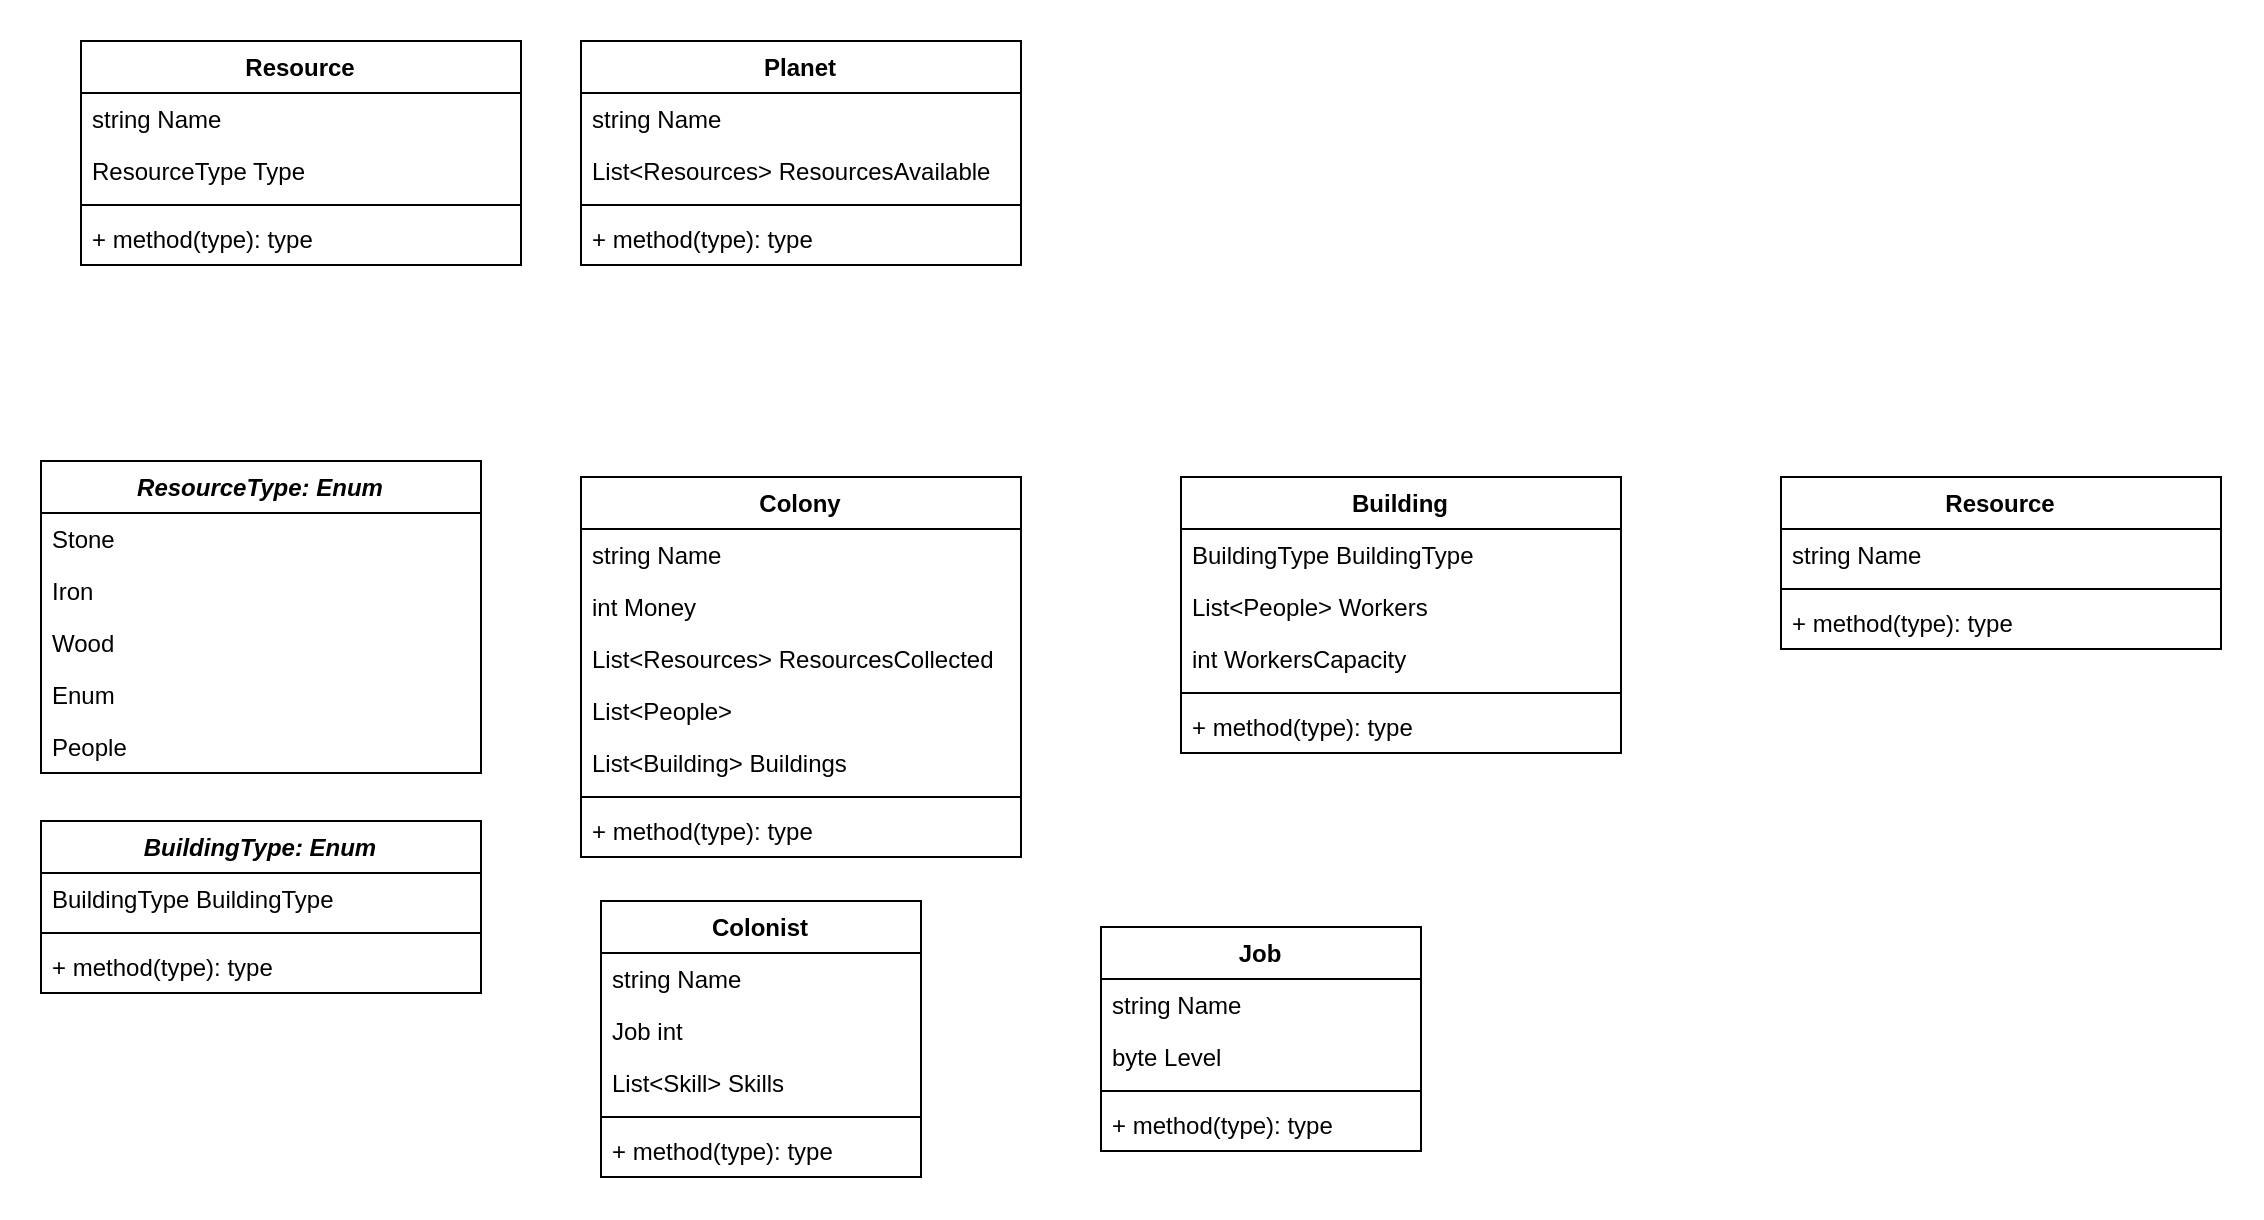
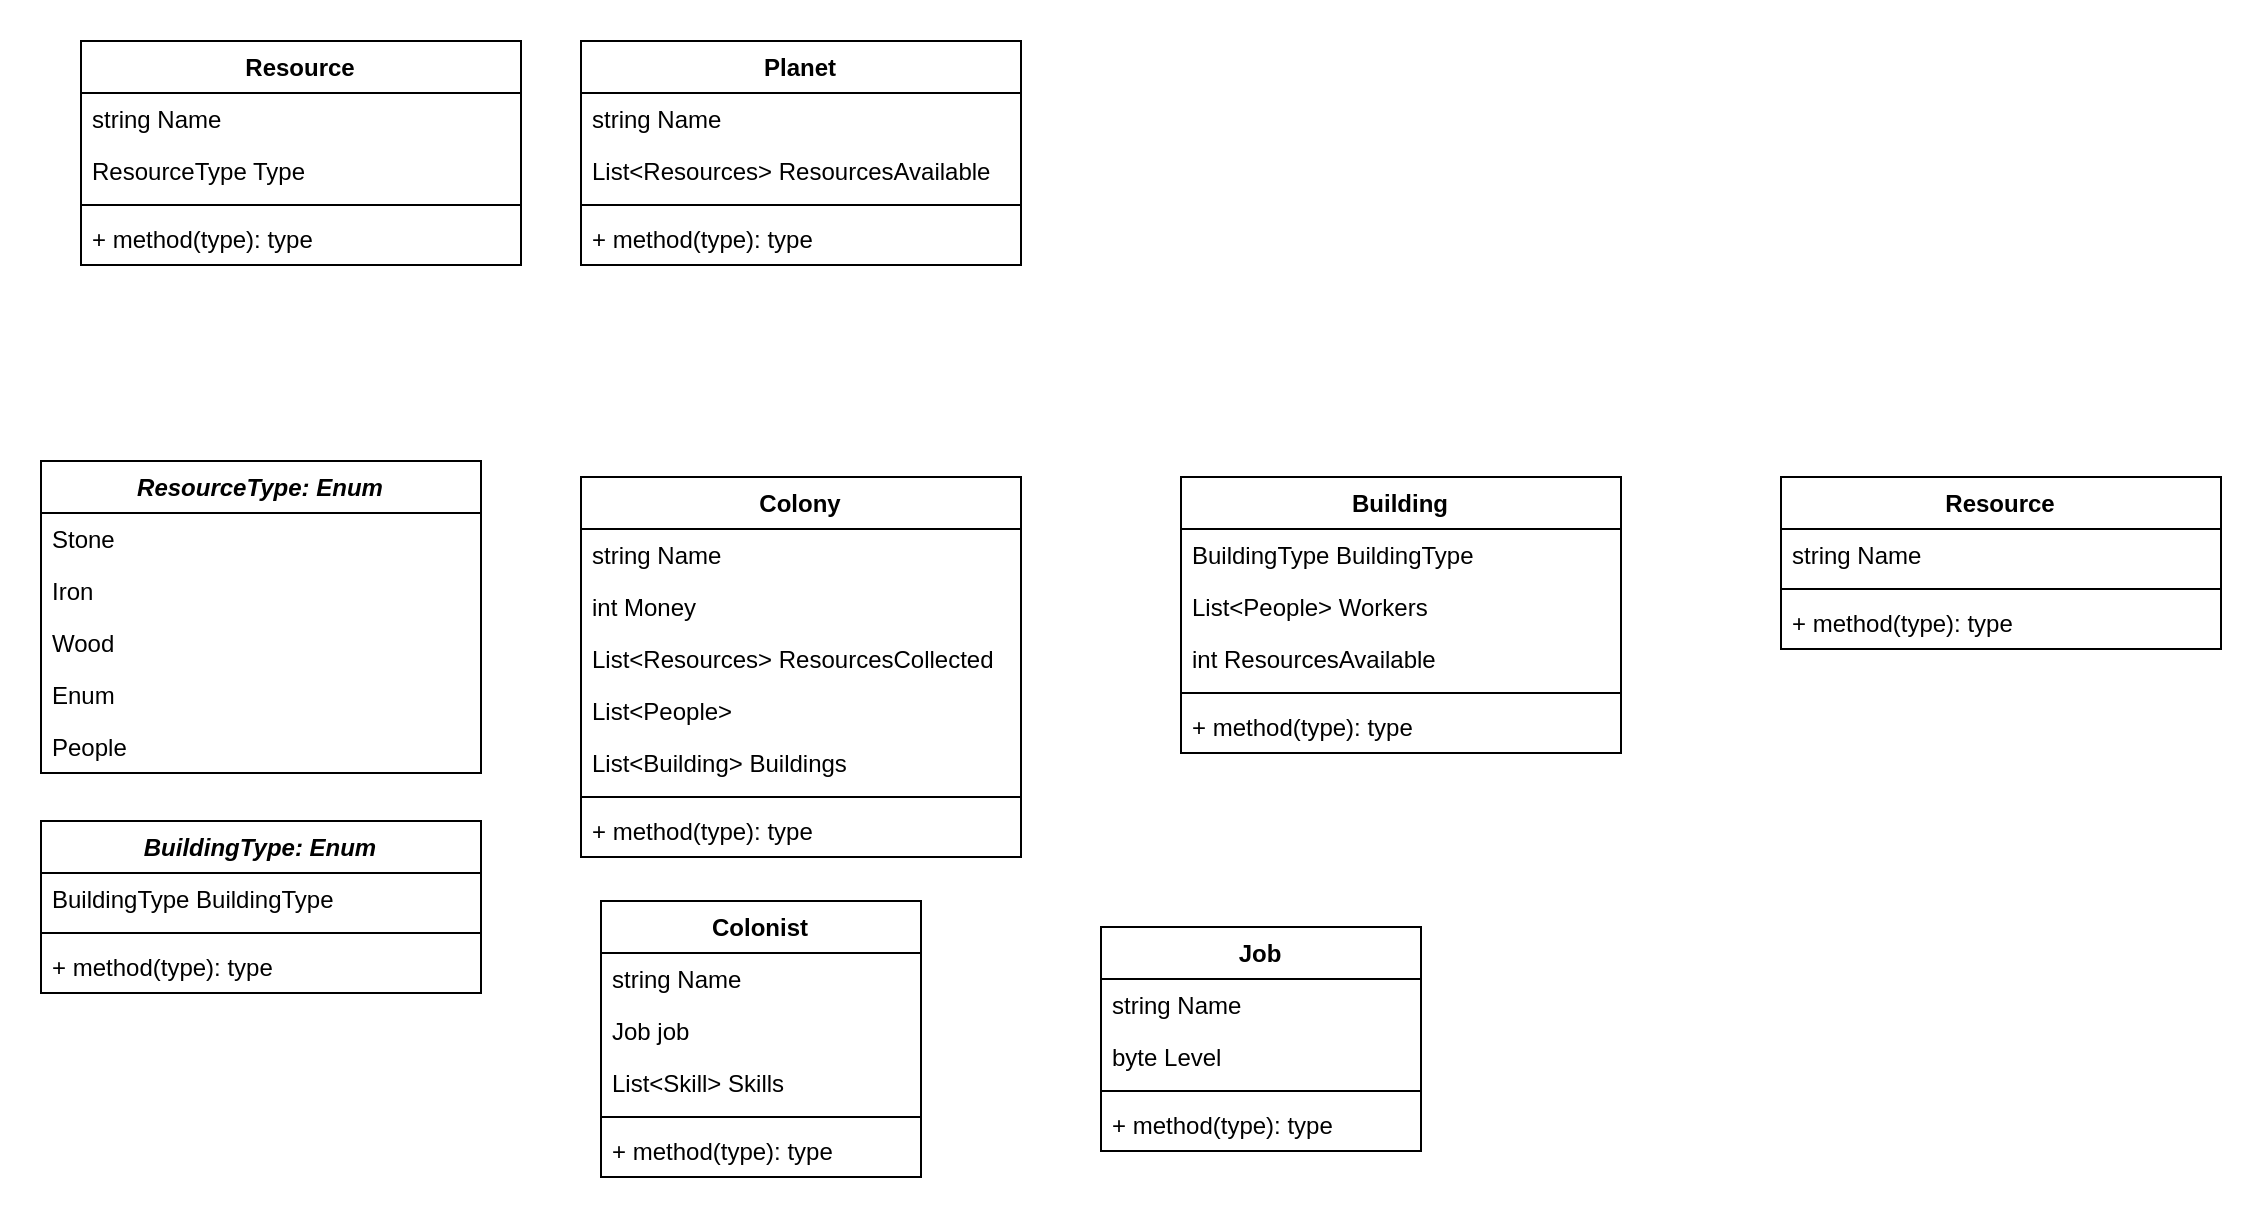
(1310, 660) -> (1324, 660)
(653, 1032) -> (656, 1032)
